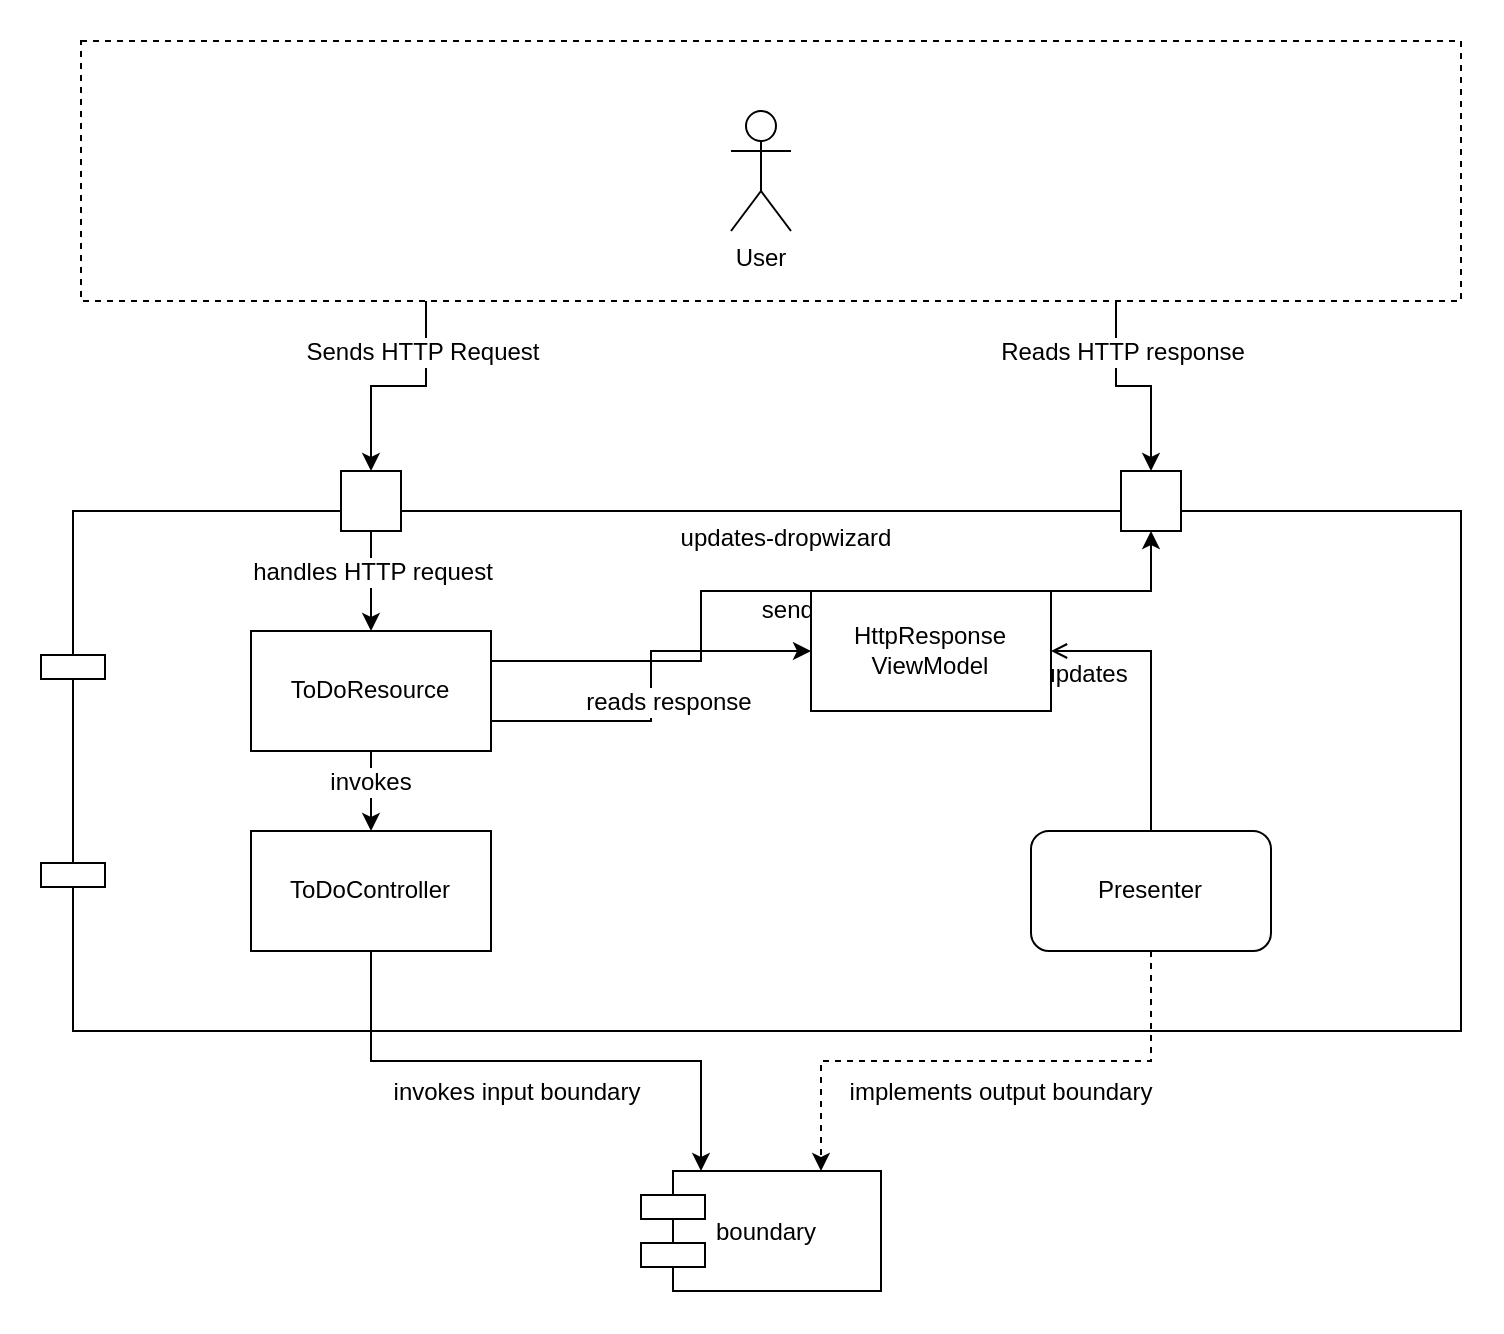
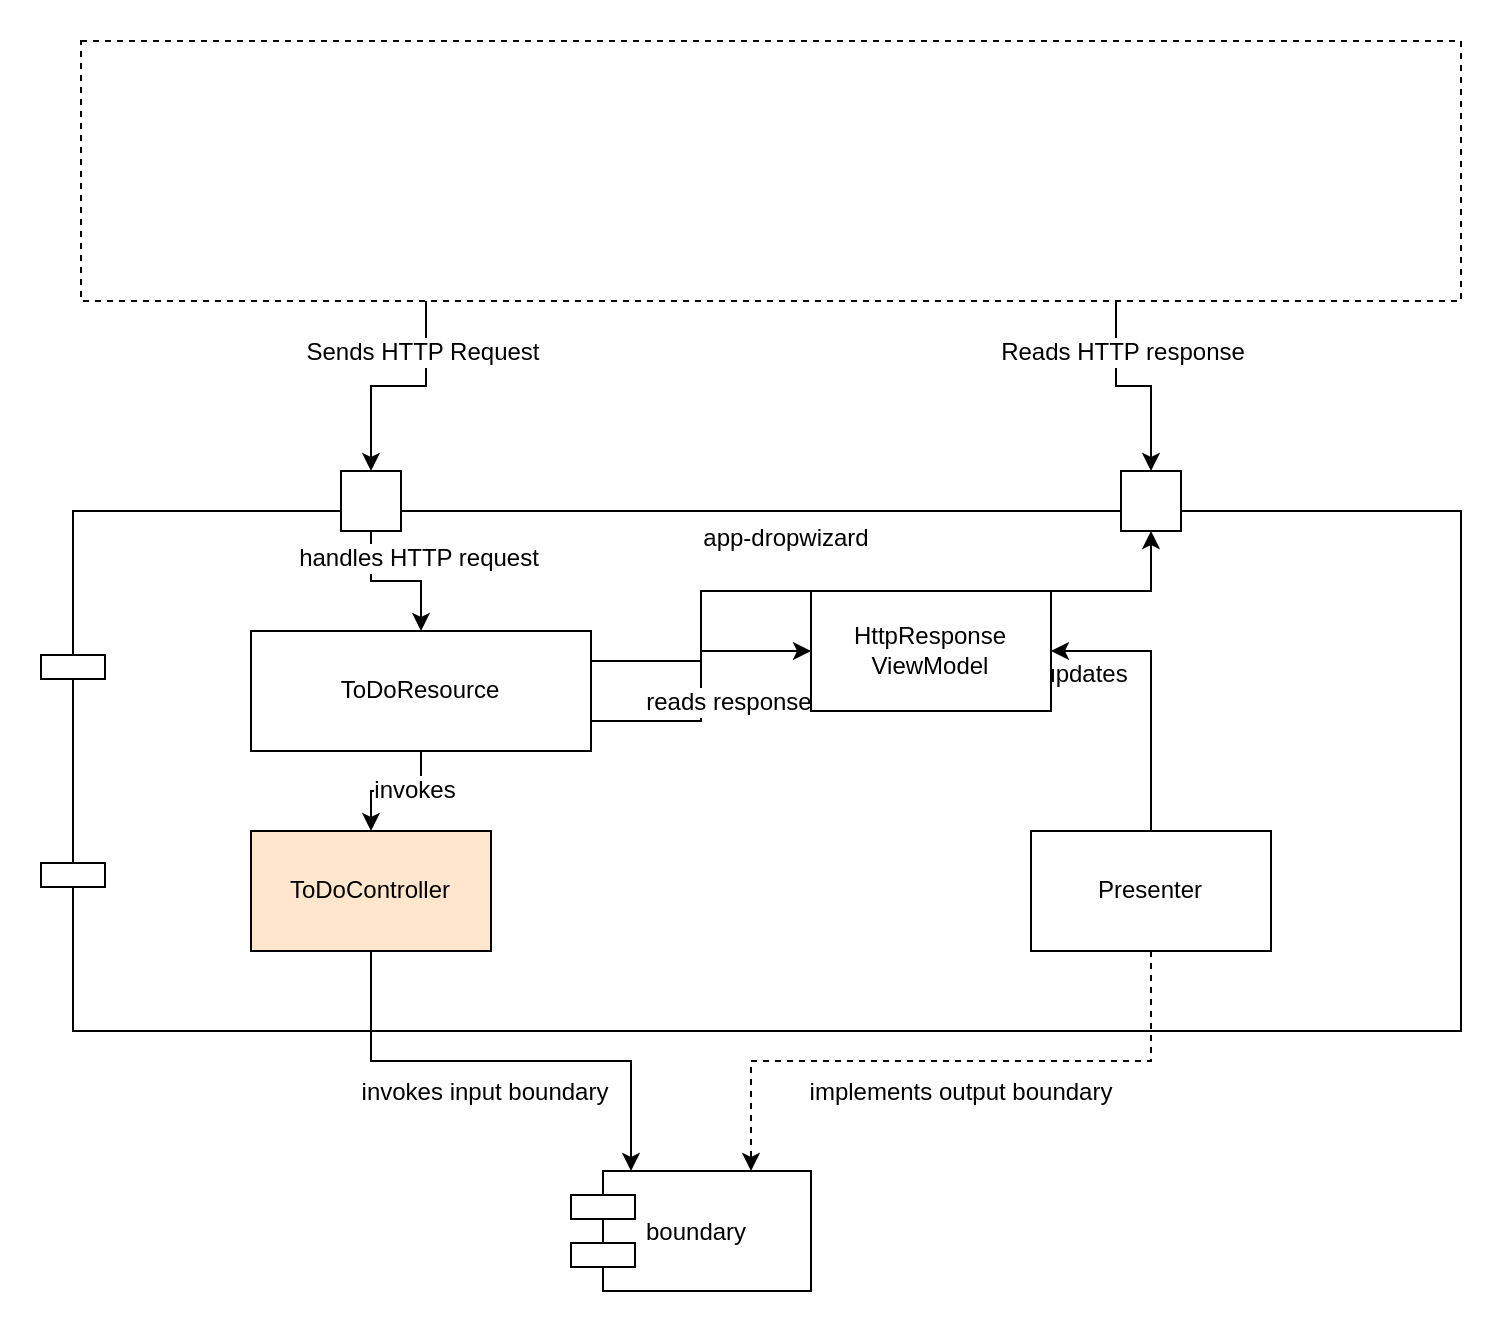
(761, 171) -> none
(786, 538) -> (786, 538)
(1063, 651) -> (1066, 651)
(371, 691) -> (421, 691)
(371, 891) -> (371, 891)
(1151, 891) -> (1151, 891)
(761, 1231) -> (691, 1231)
